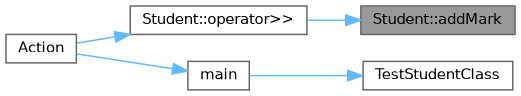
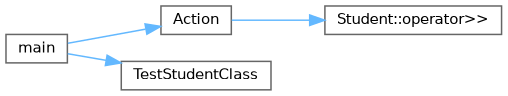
(438, 20) -> none
(124, 61) -> (107, 36)
